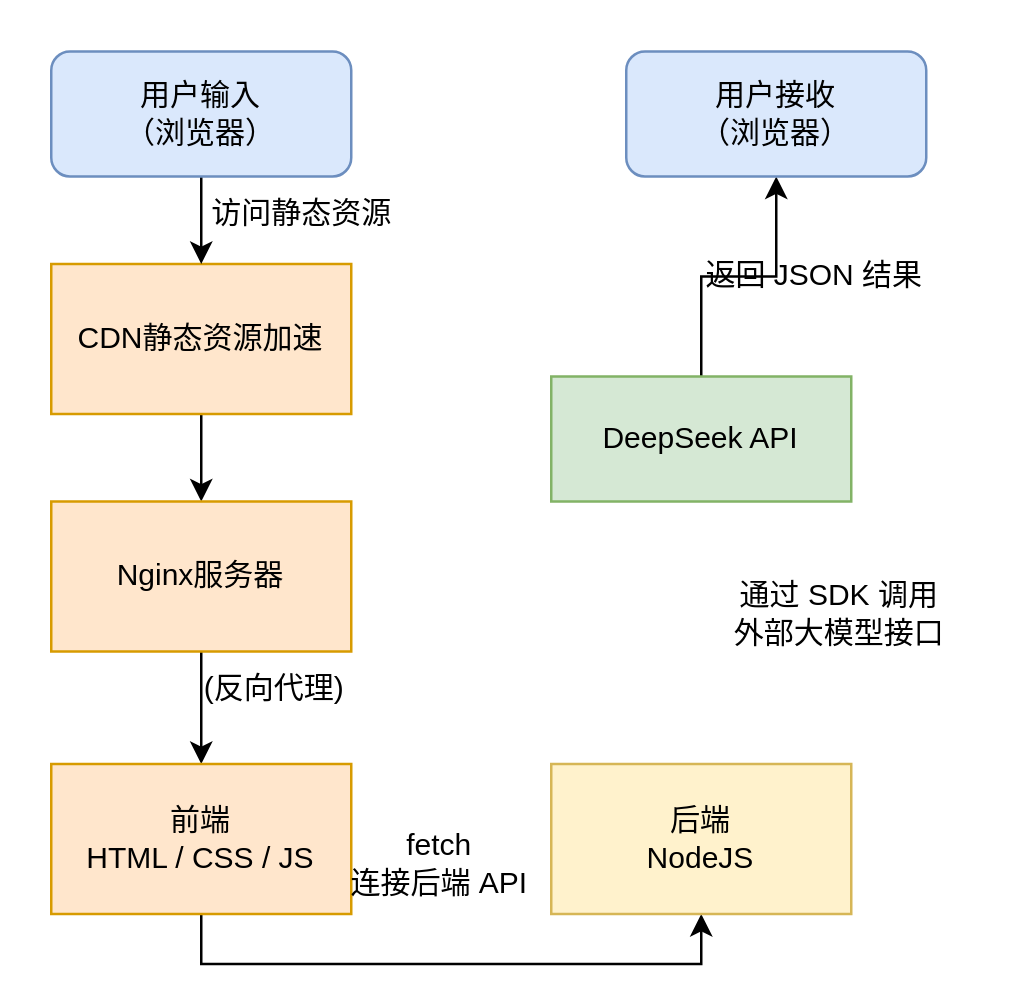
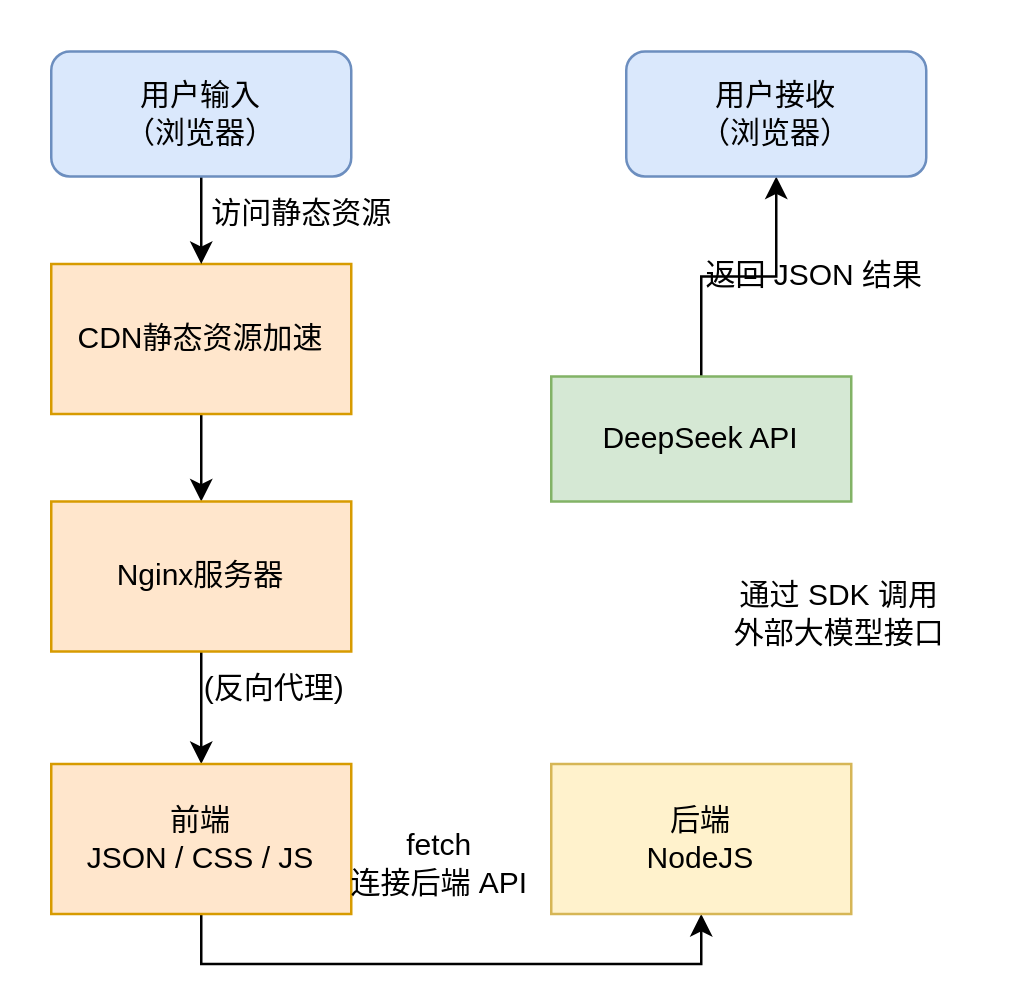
(201, 839) -> (201, 839)
